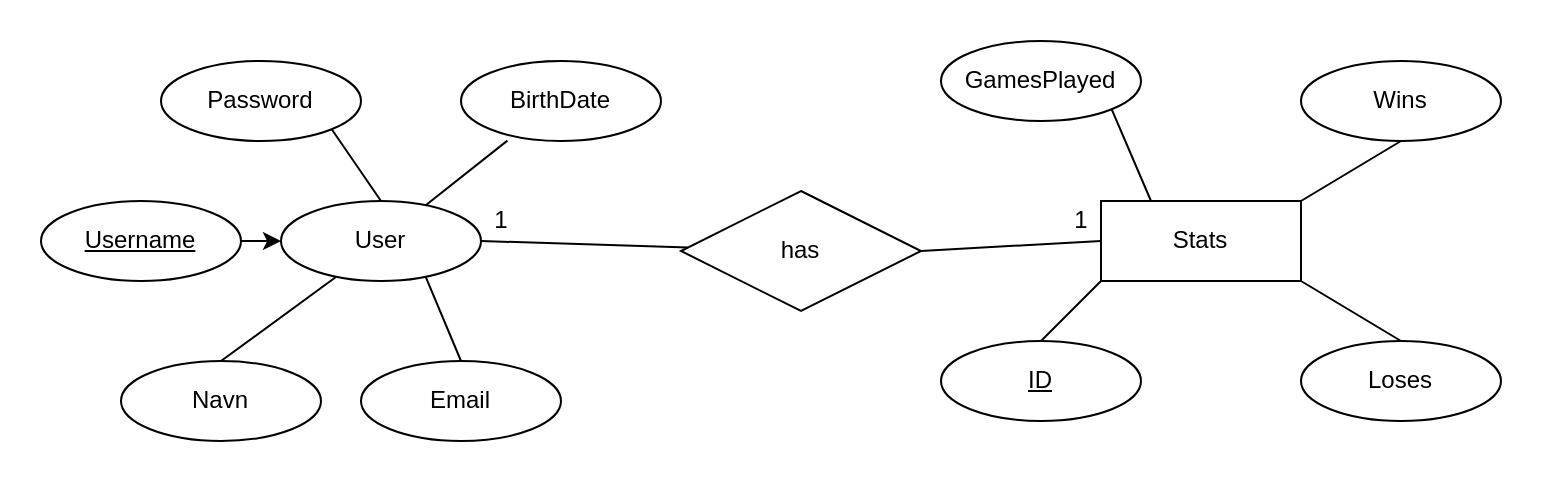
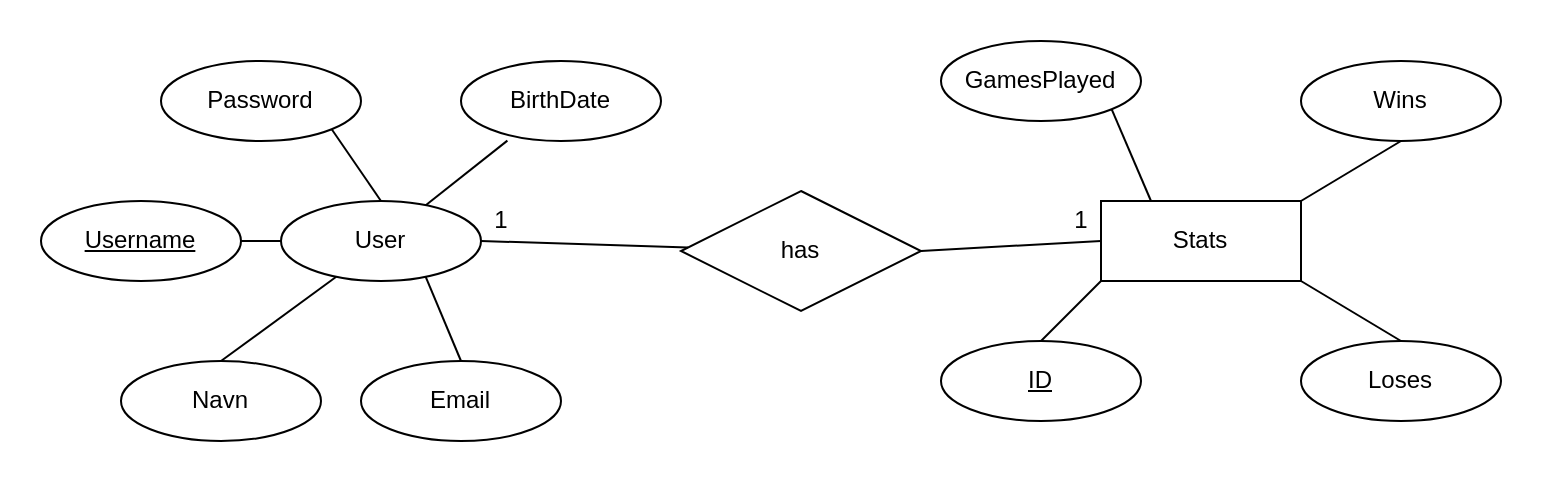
(266, 241) -> (271, 241)
